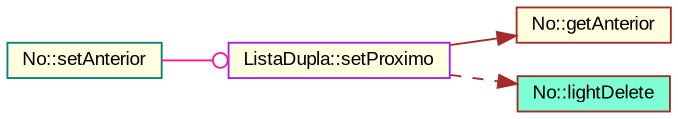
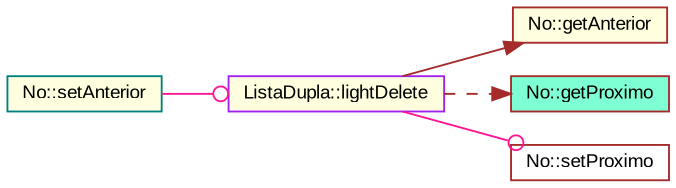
(339, 60) -> (336, 94)
(594, 94) -> (590, 94)
none -> (590, 163)
